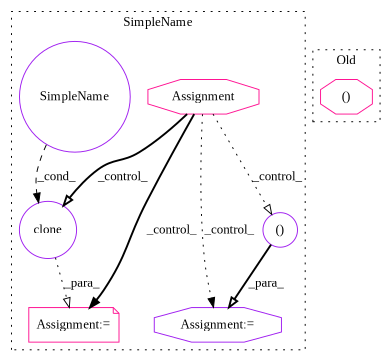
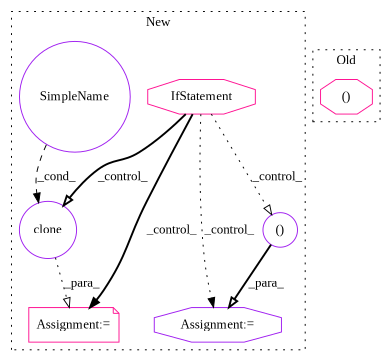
(158, 23) -> (158, 23)
(203, 97) -> (202, 97)
